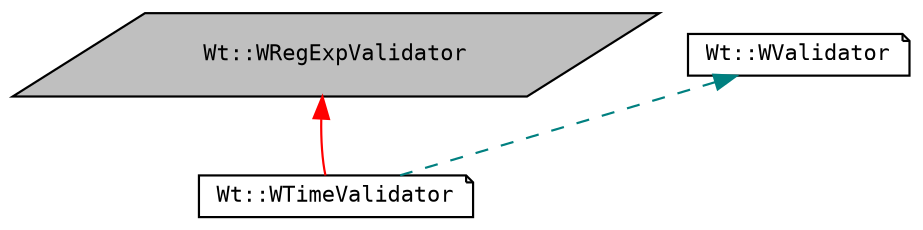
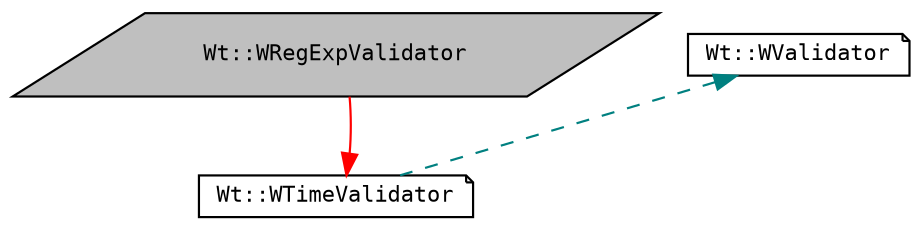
(322, 147) -> (351, 125)
